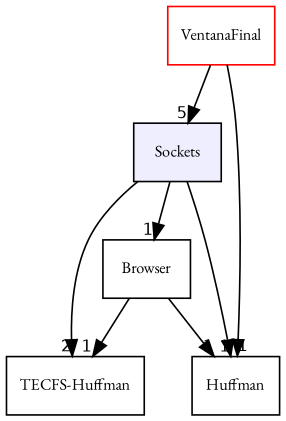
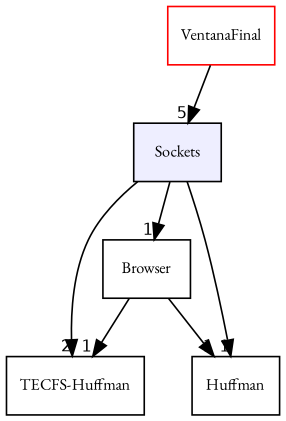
(240, 202) -> none
